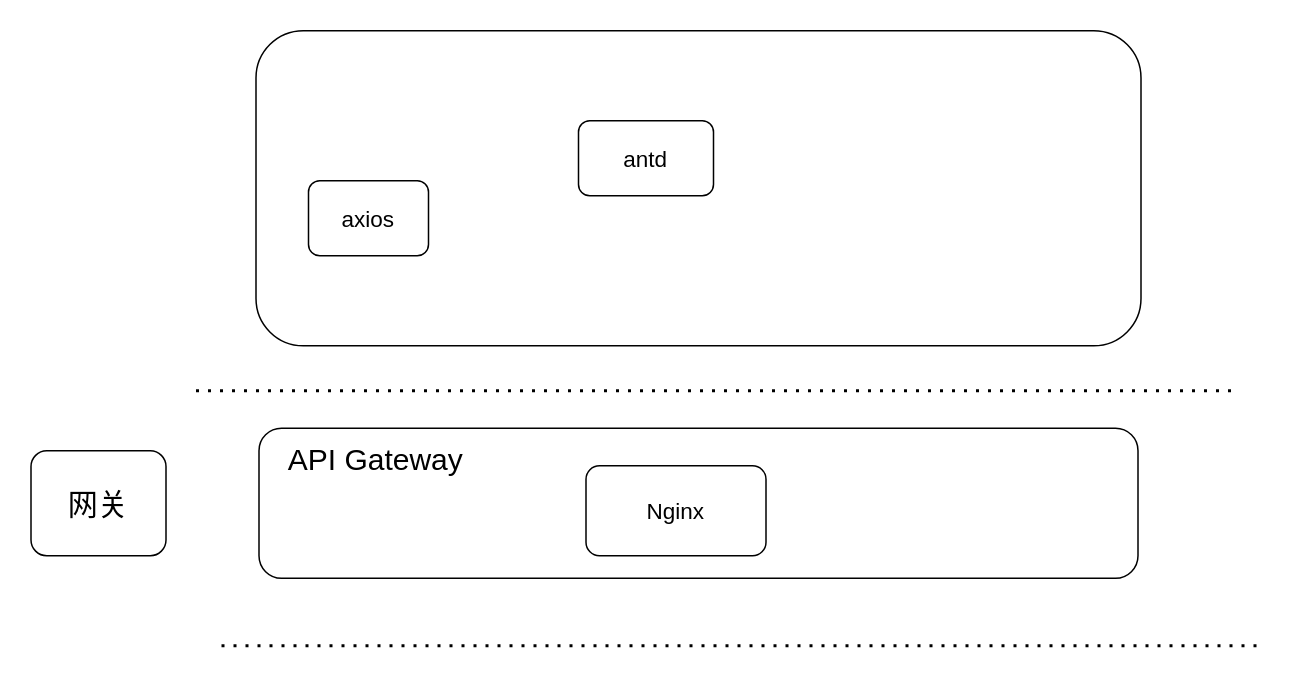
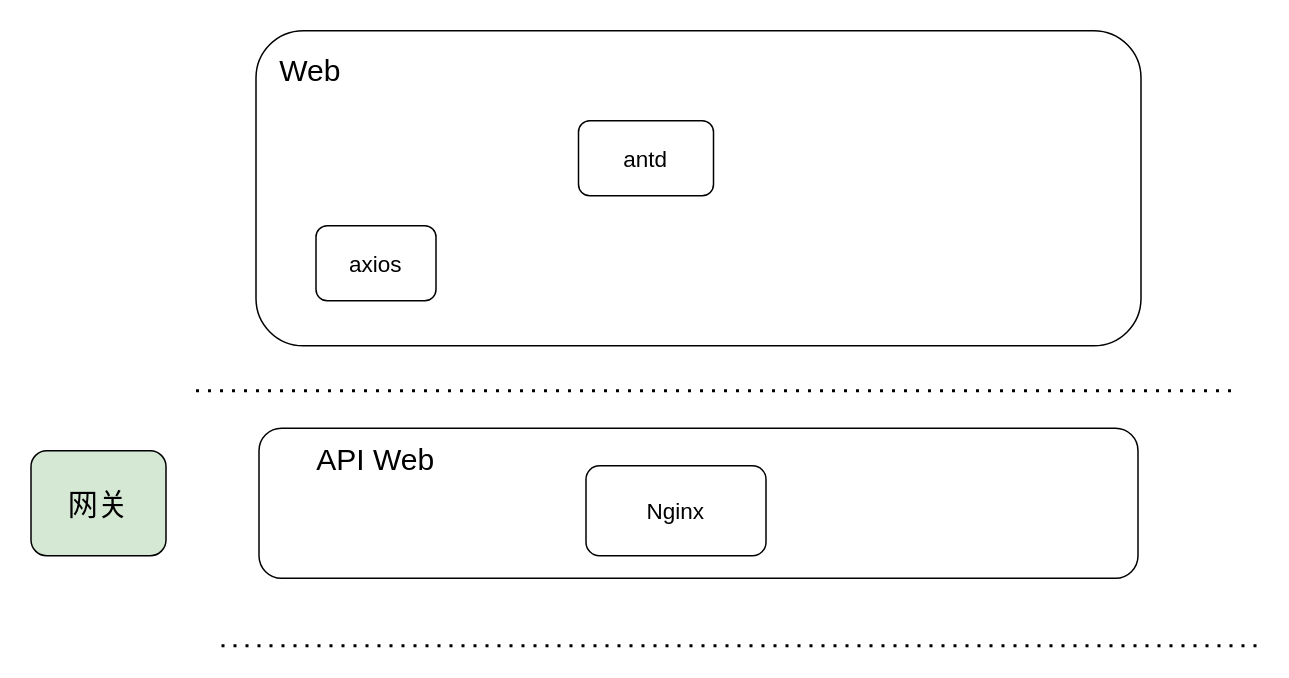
none -> (331, 68)
(368, 218) -> (376, 263)
(376, 458) -> (376, 458)
(98, 503) -> (98, 503)
